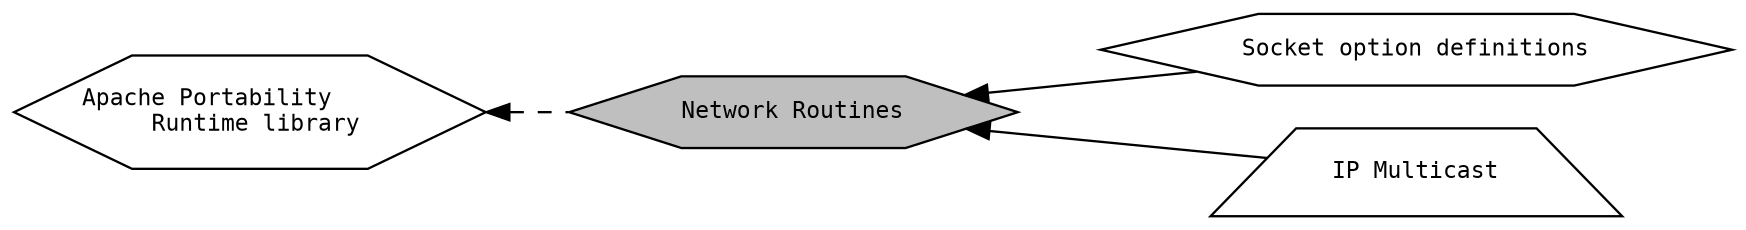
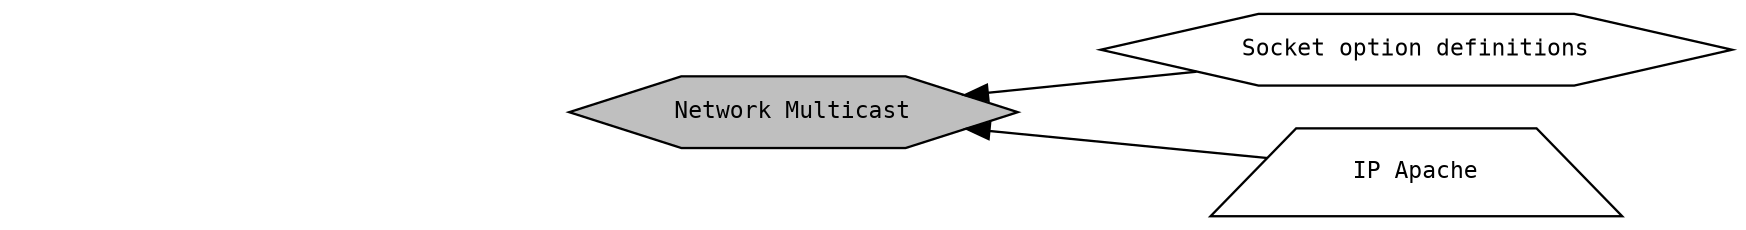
(250, 112) -> none
(793, 112) -> (793, 112)
(1416, 172) -> (1416, 172)
